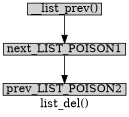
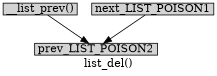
(65, 25) -> (65, 27)
